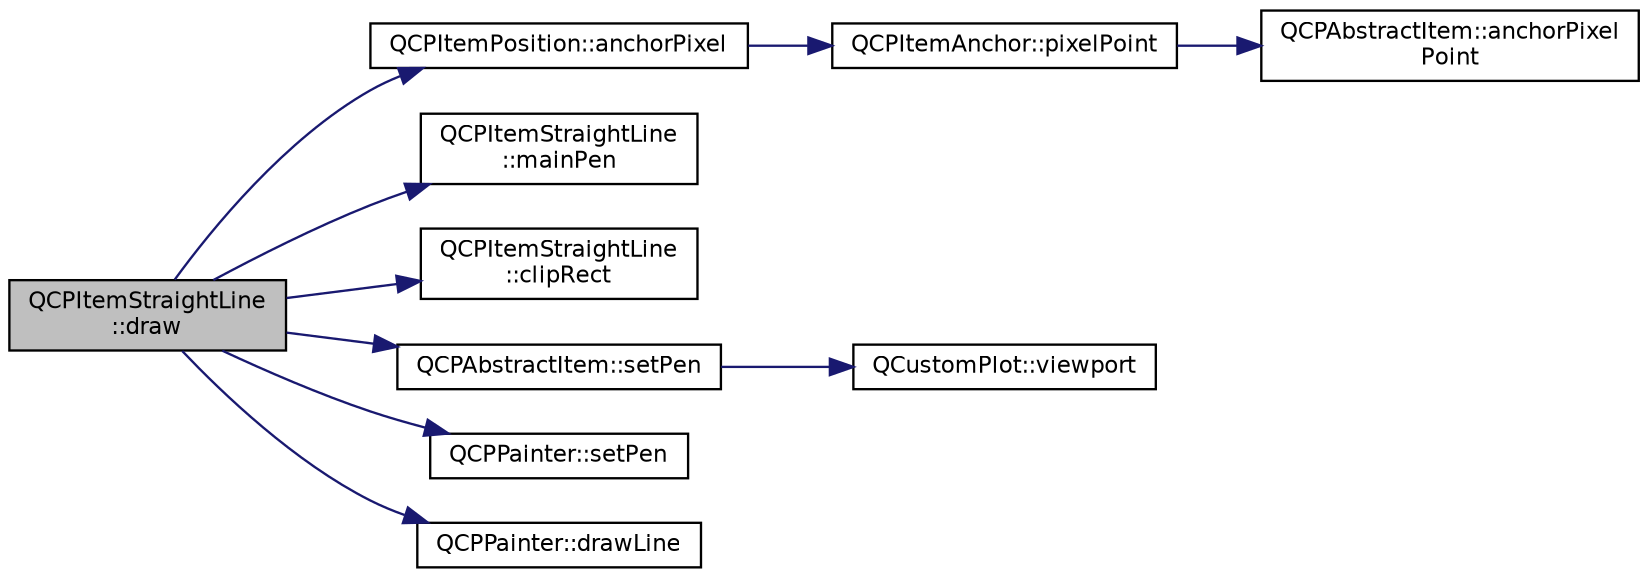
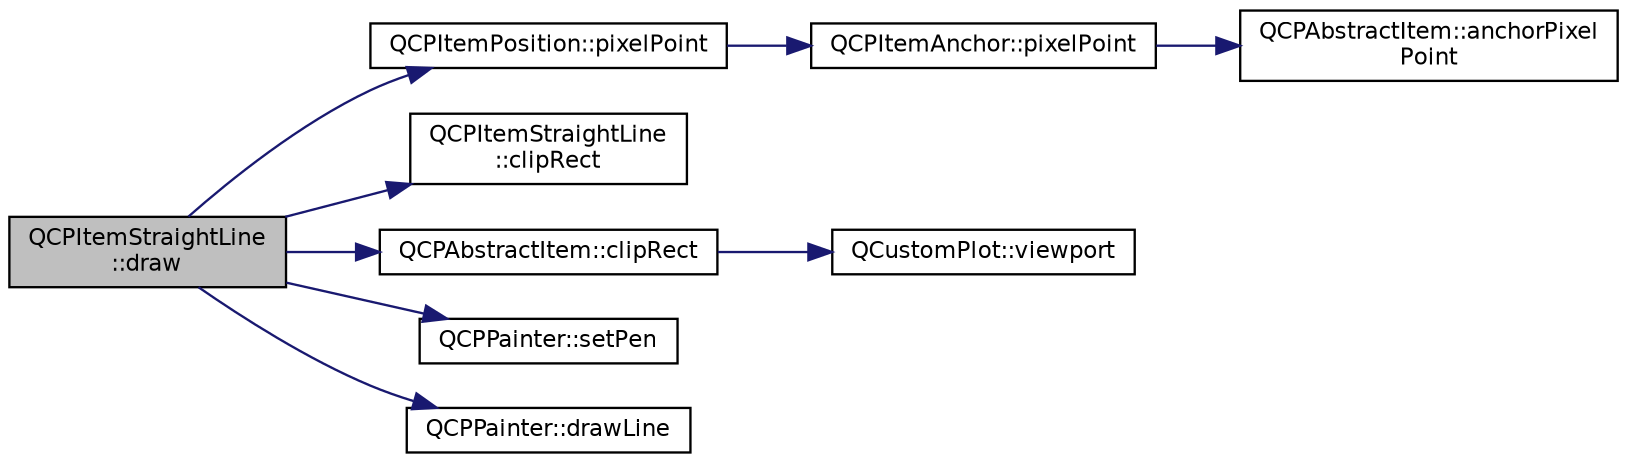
(559, 46) -> (549, 46)
(559, 149) -> none
(559, 367) -> (549, 252)
